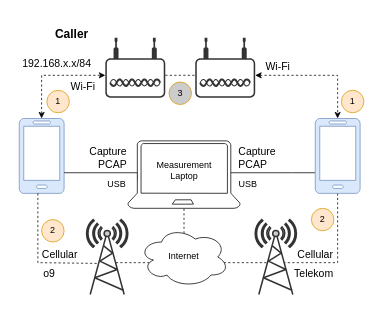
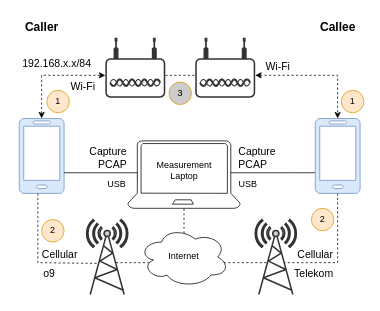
none -> (338, 27)
(72, 34) -> (42, 27)
